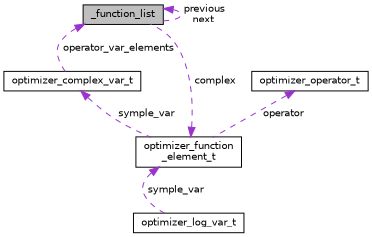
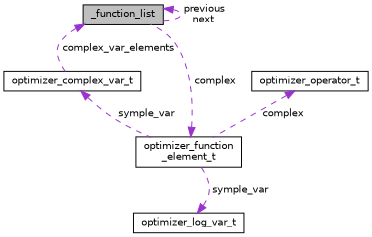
(117, 48) -> (117, 48)
(282, 114) -> (282, 114)
(145, 196) -> (209, 186)
